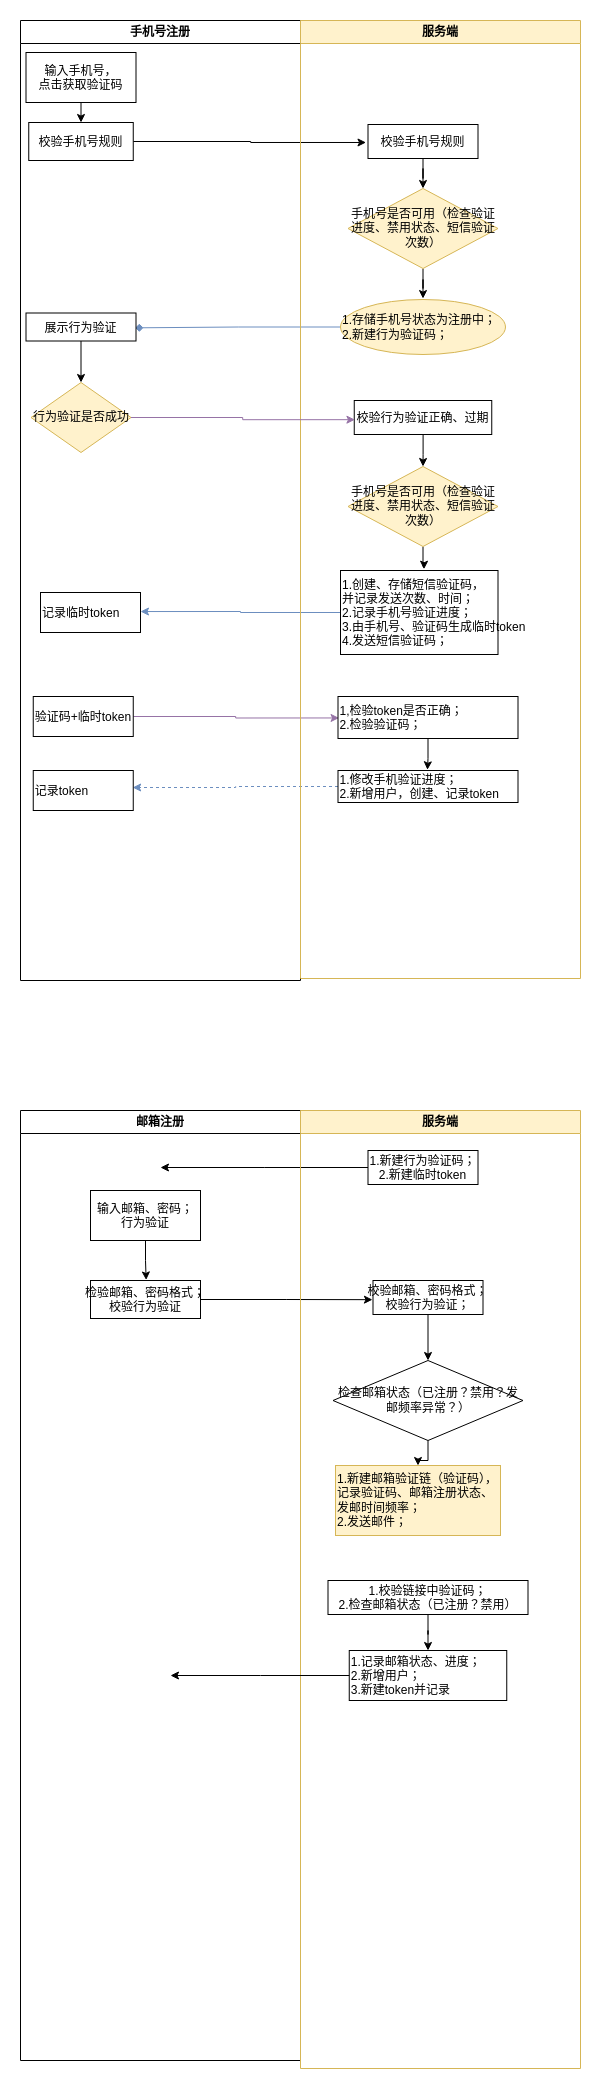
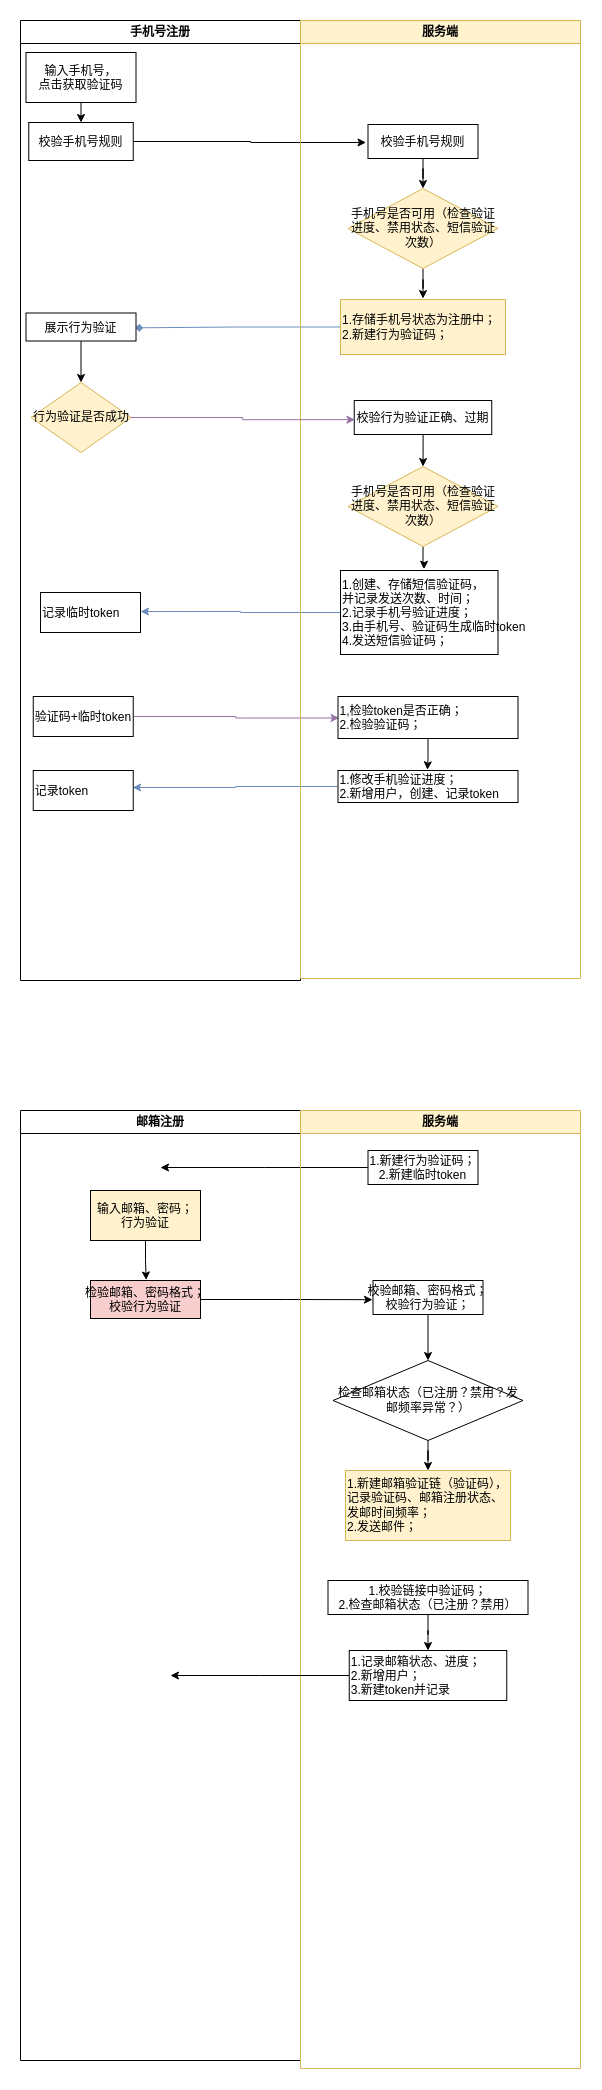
(423, 327) -> (423, 327)
(238, 787) -> (238, 787)
(146, 1216) -> (146, 1216)
(146, 1300) -> (146, 1300)
(418, 1501) -> (428, 1506)
